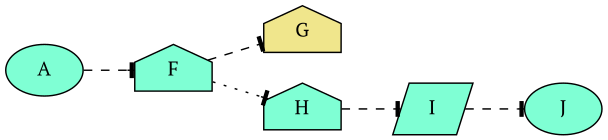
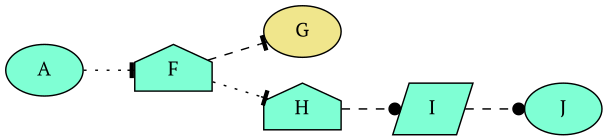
(302, 32) -> (302, 32)
(106, 70) -> (106, 70)
(367, 109) -> (365, 109)
(491, 109) -> (489, 109)
